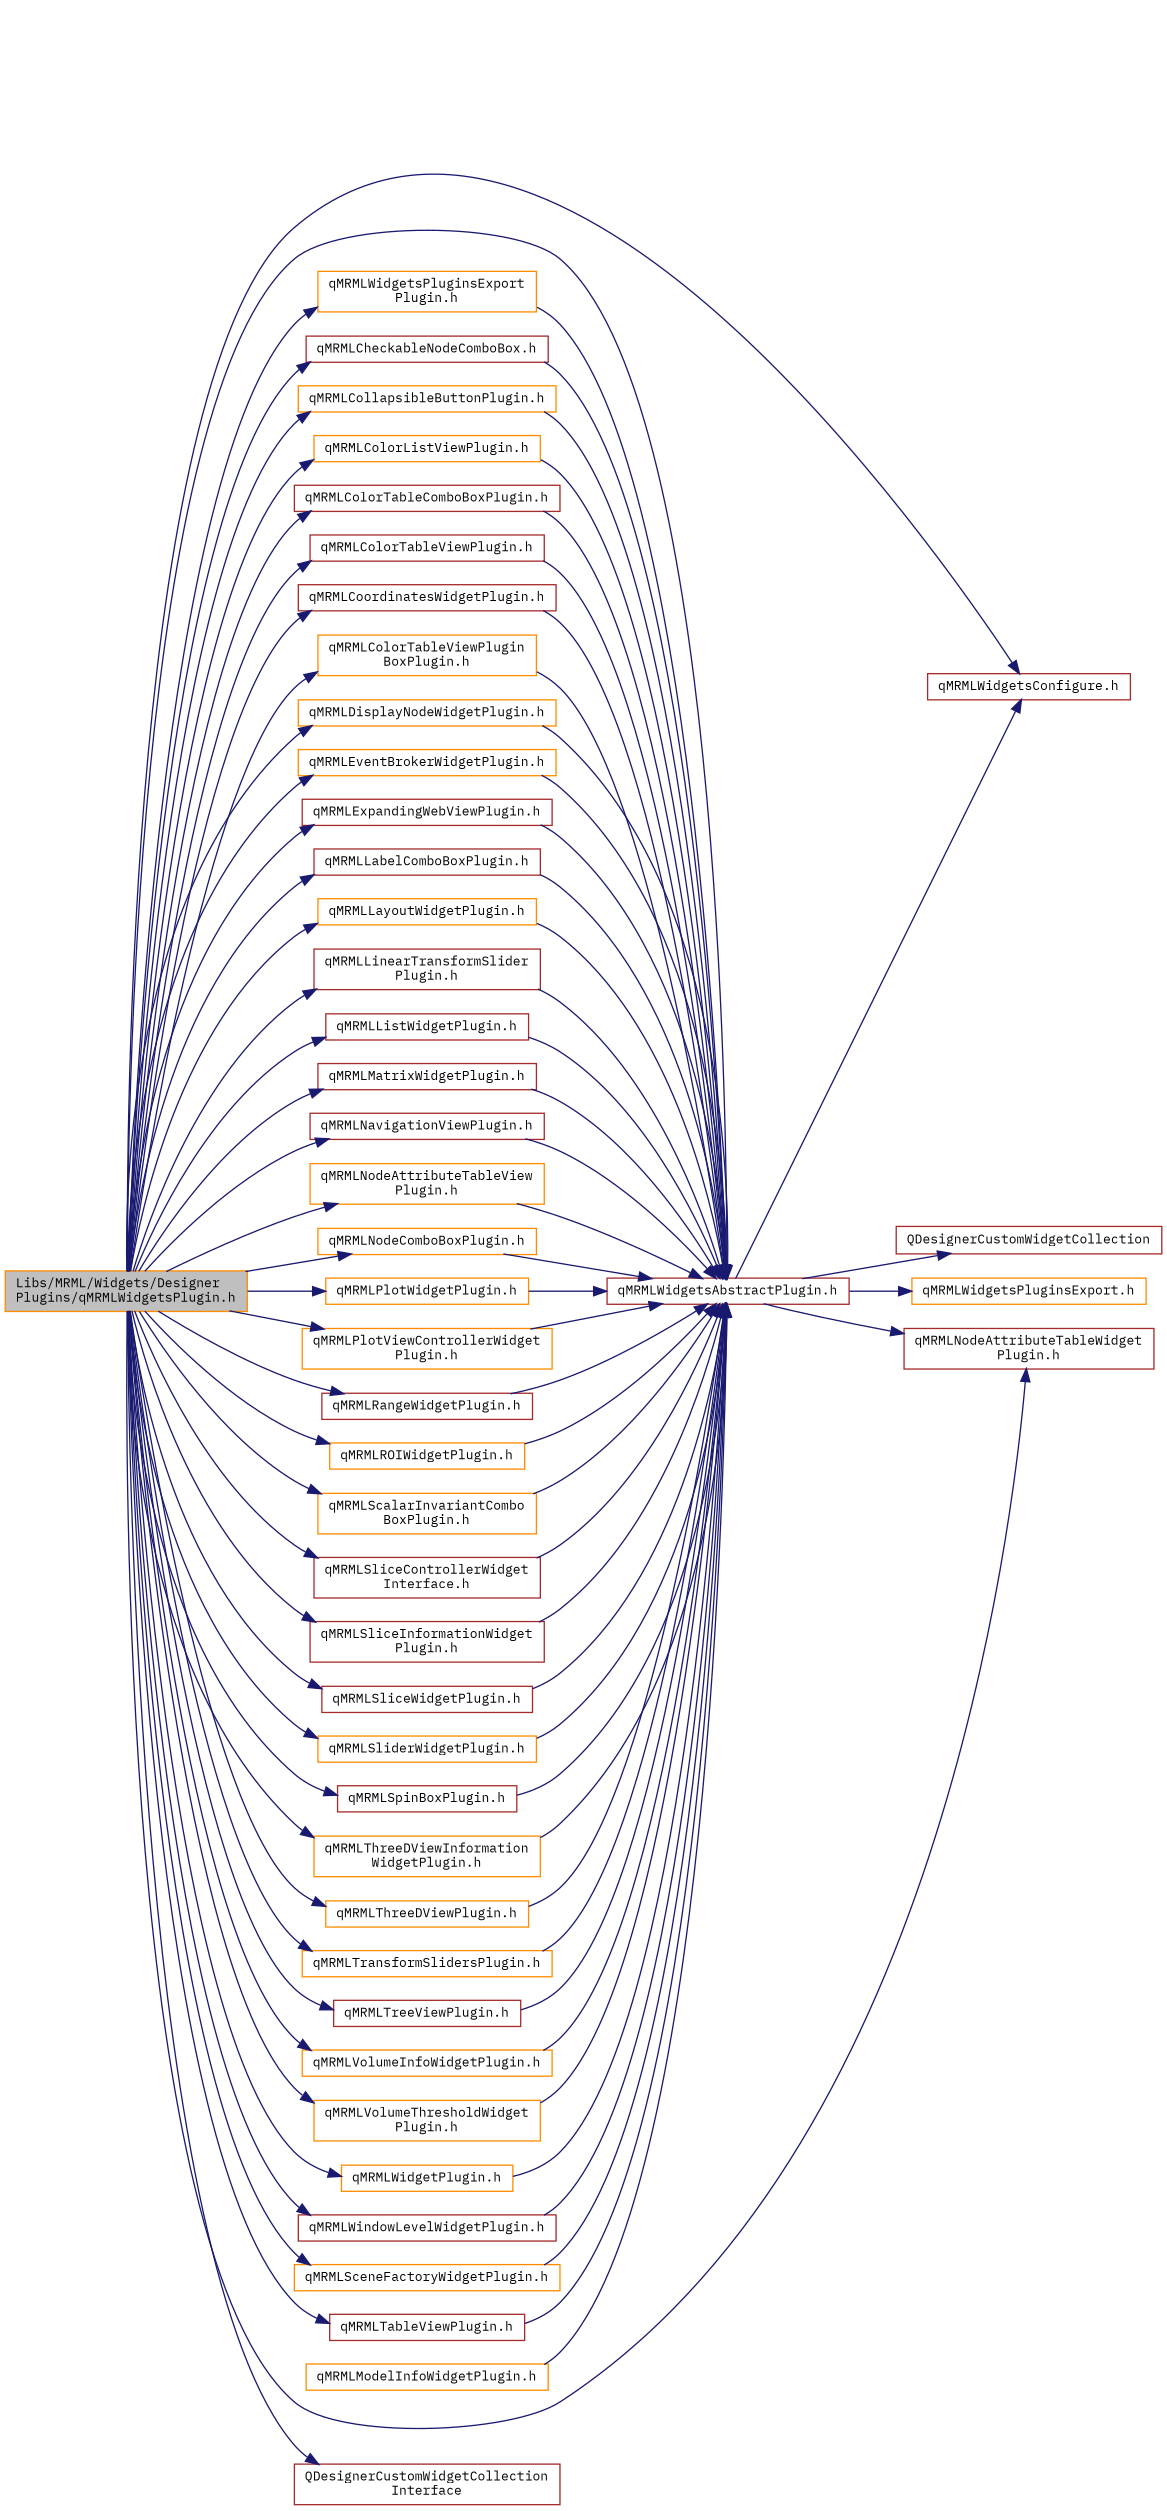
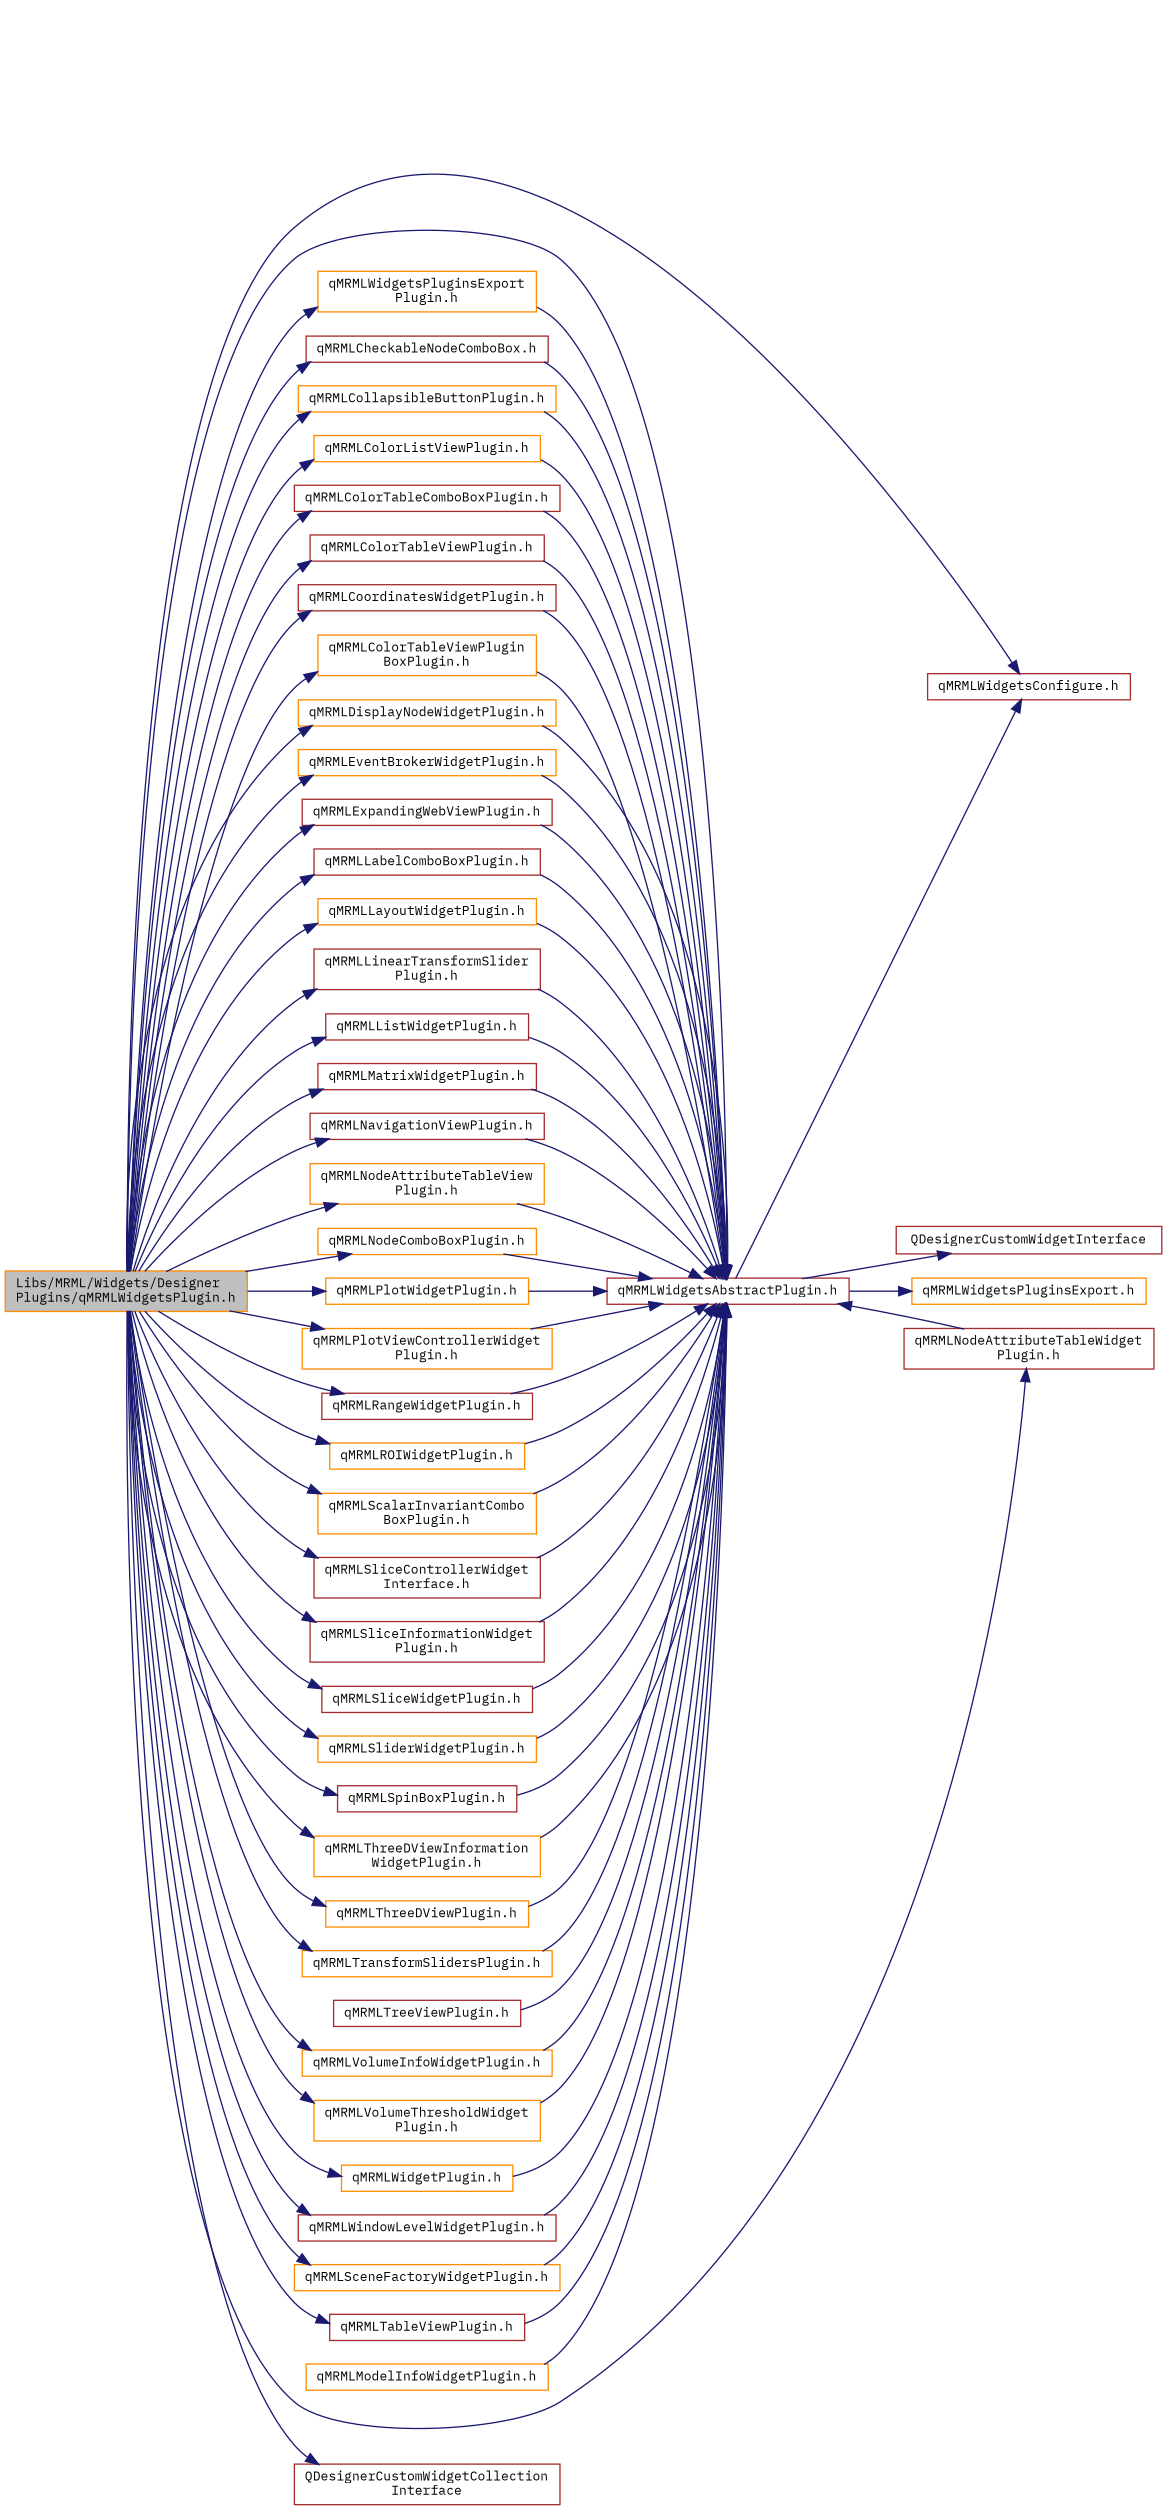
(1029, 1240) -> (1029, 1240)
(827, 1318) -> (908, 1317)
(182, 1675) -> none
